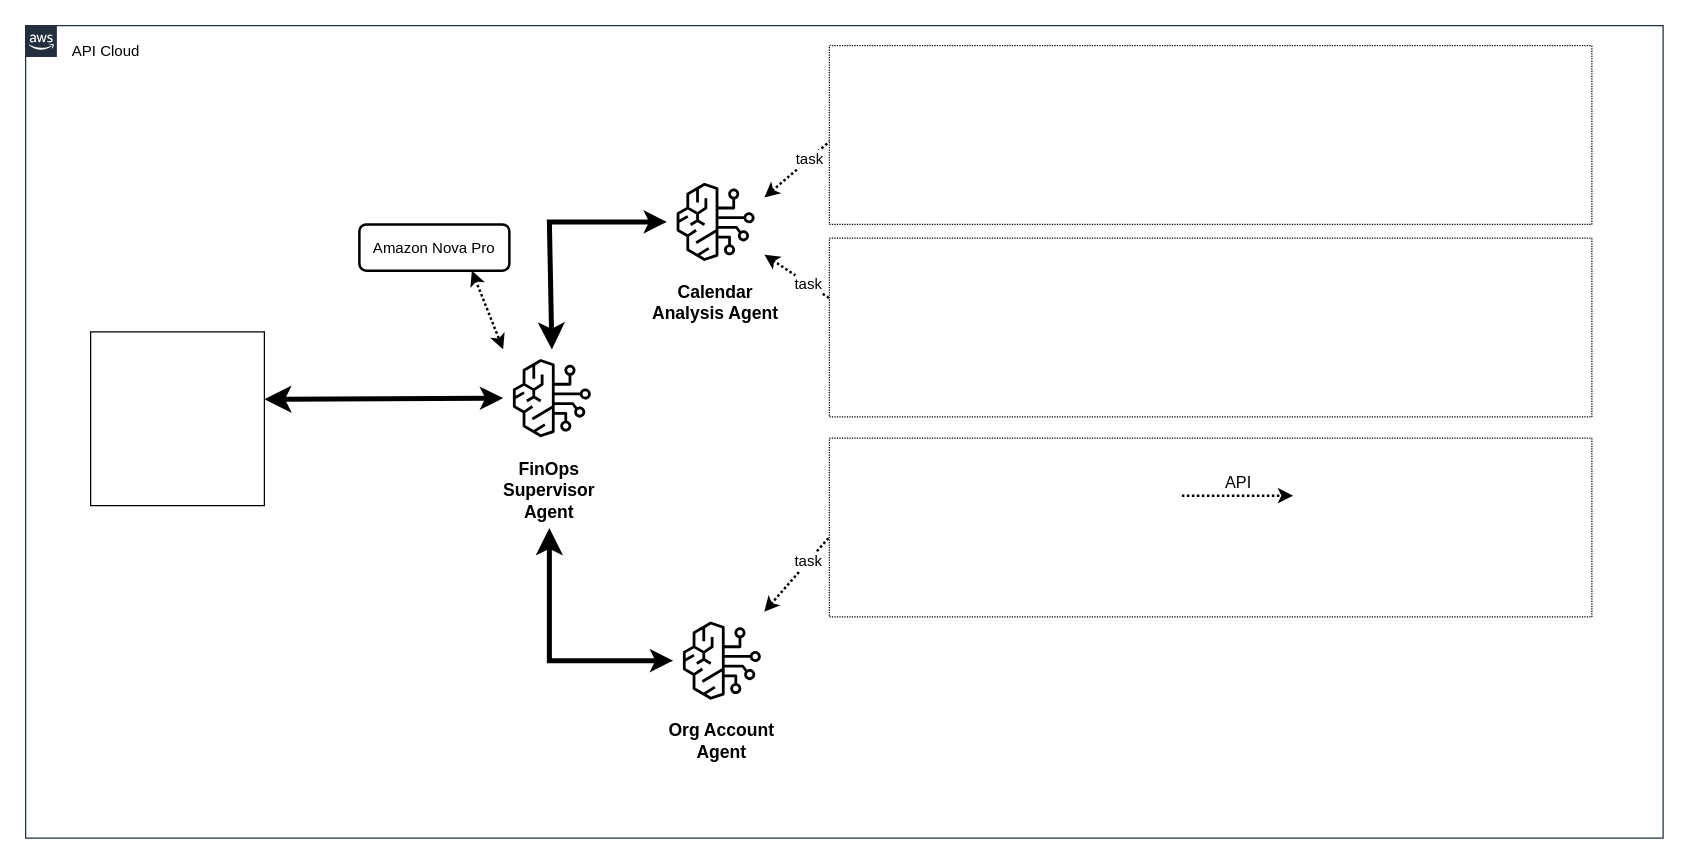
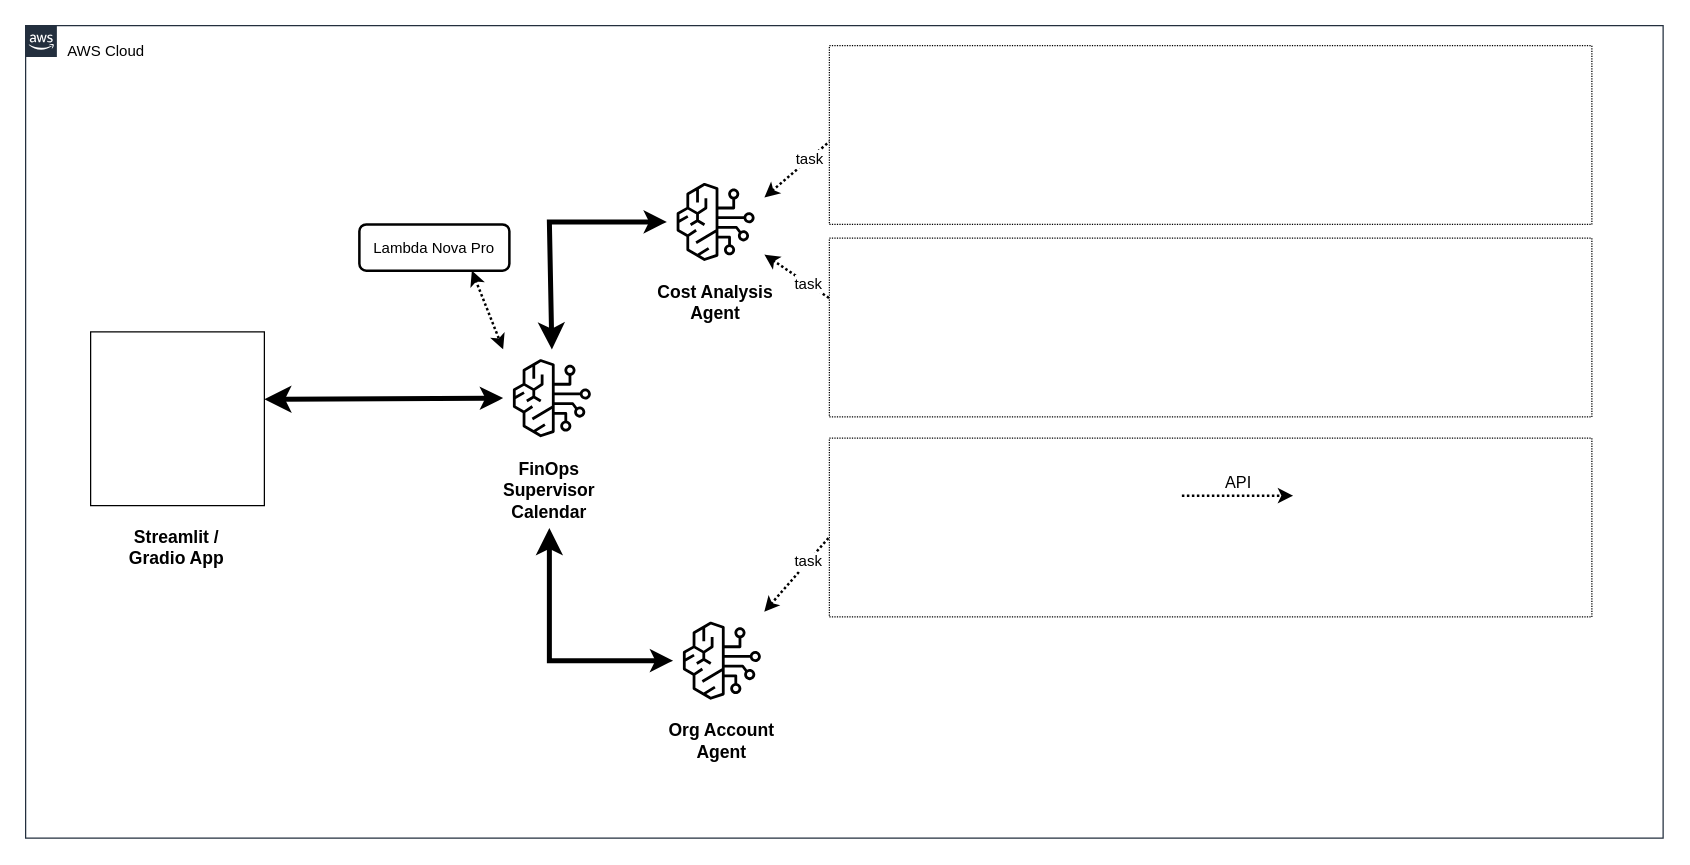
(106, 52) -> (106, 52)
(434, 248) -> (434, 248)
(716, 302) -> (716, 302)
(549, 491) -> (549, 491)
none -> (177, 547)
